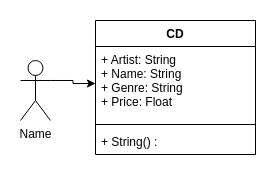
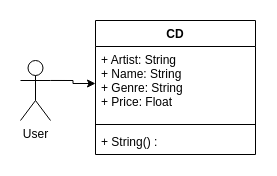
(36, 135) -> (36, 135)
